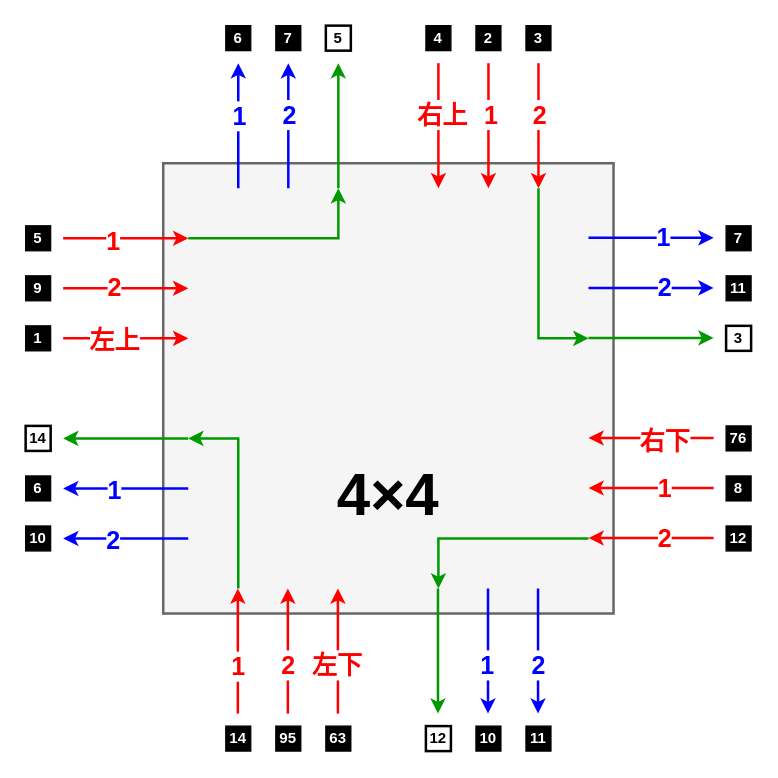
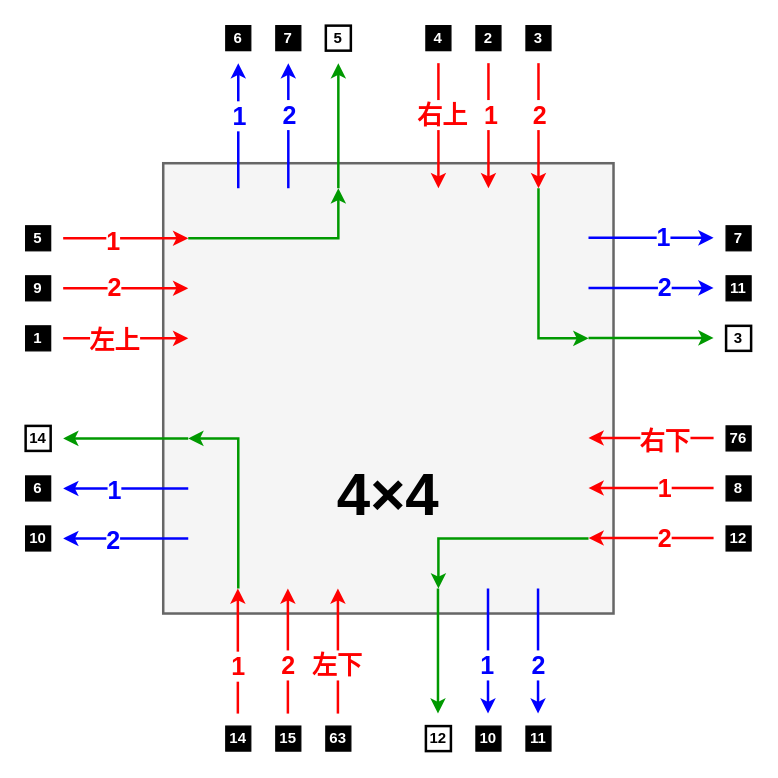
(288, 738) -> (288, 738)
